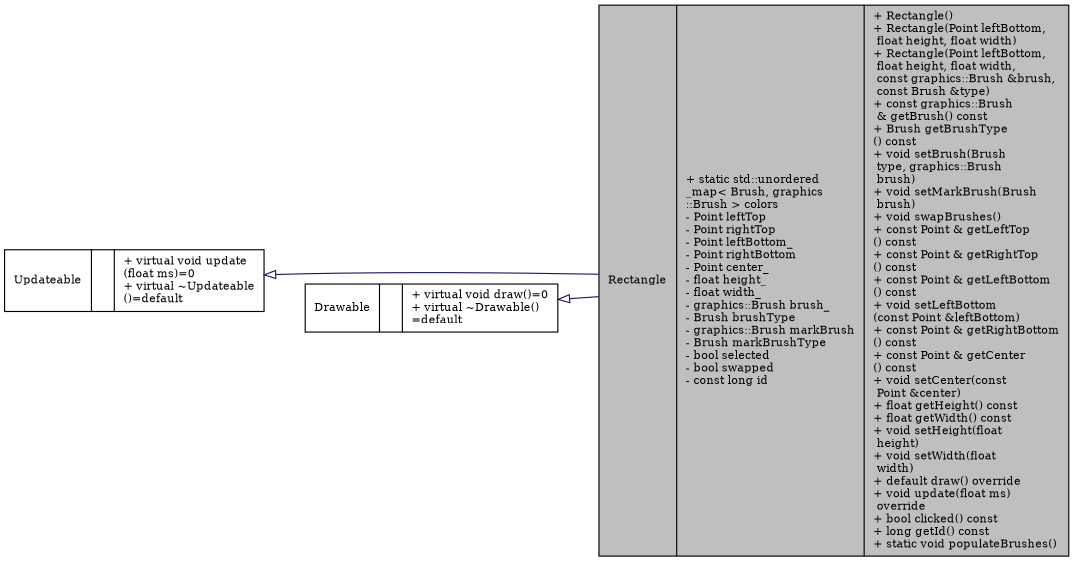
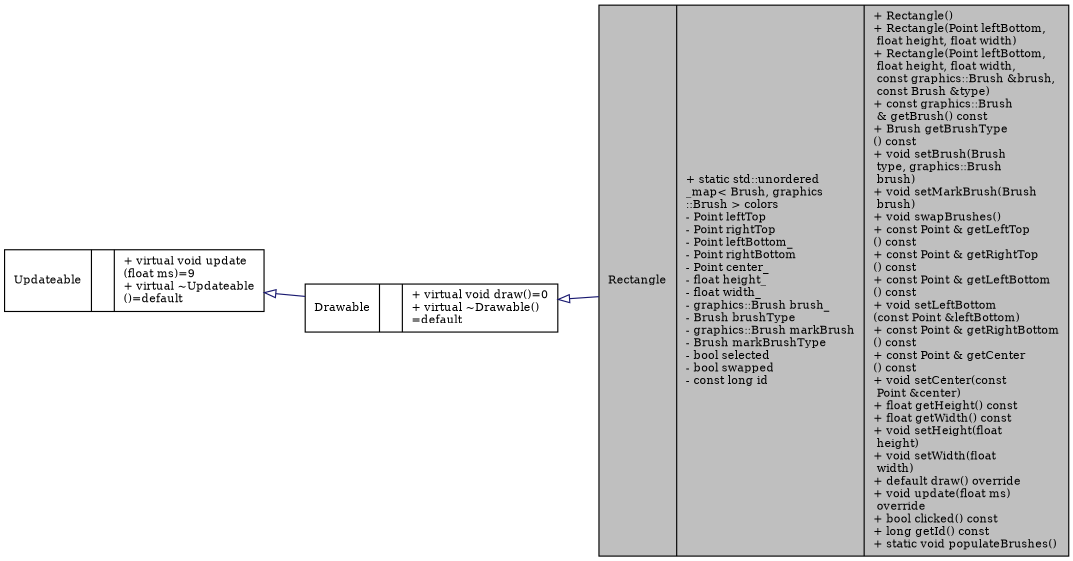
(437, 273) -> (290, 295)
(159, 274) -> (159, 274)
